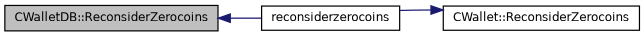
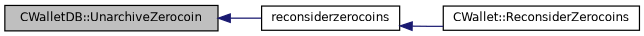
(415, 10) -> (428, 26)
(111, 18) -> (111, 18)
